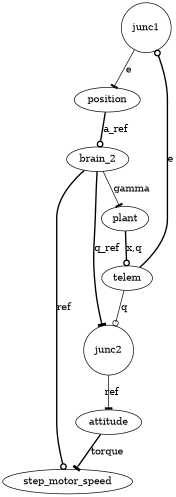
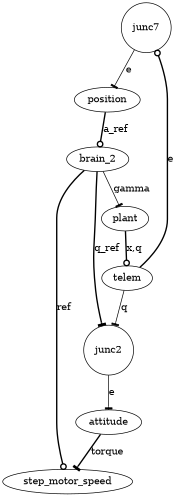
(146, 28) -> (146, 28)
(120, 306) -> (120, 306)
(112, 392) -> (112, 392)
